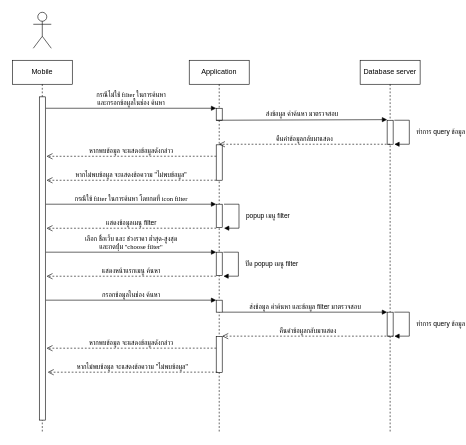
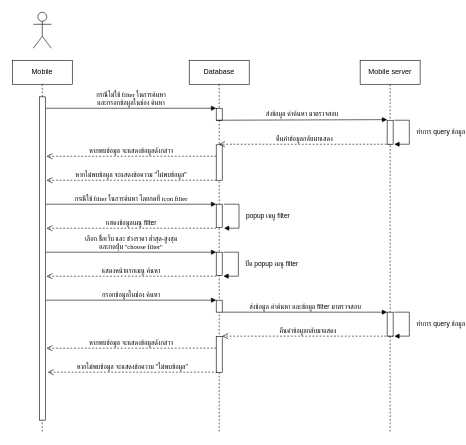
(219, 72) -> (219, 72)
(390, 72) -> (390, 72)
